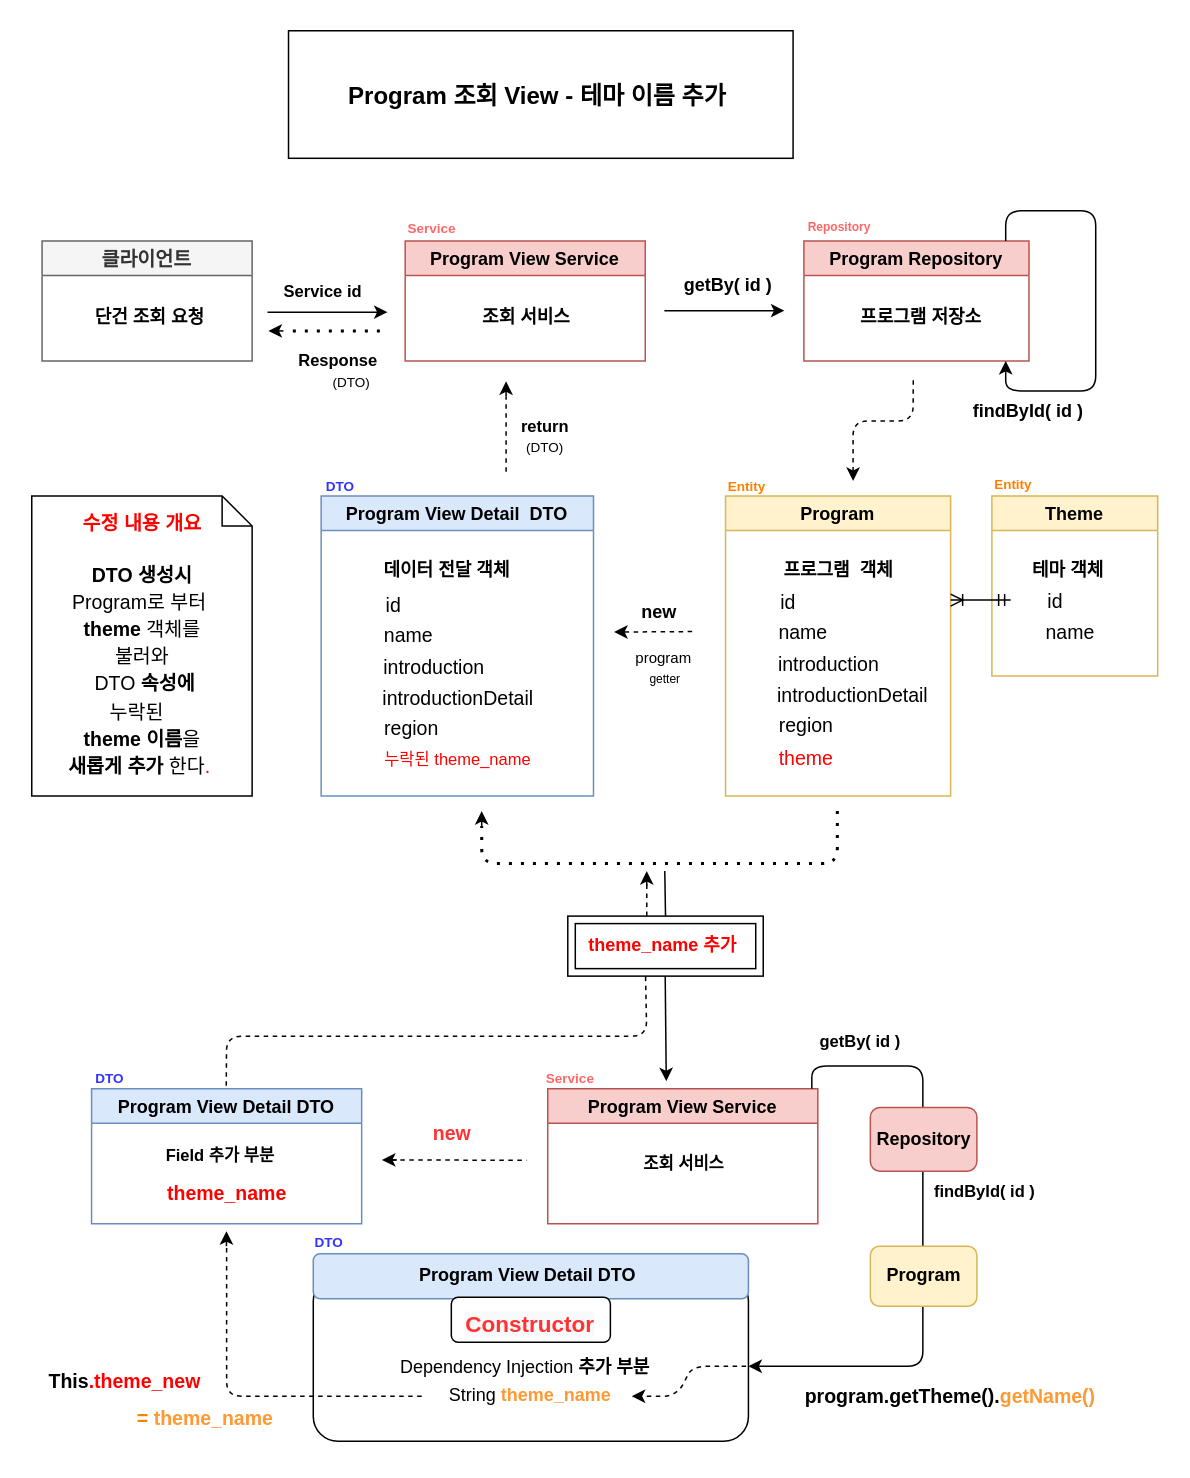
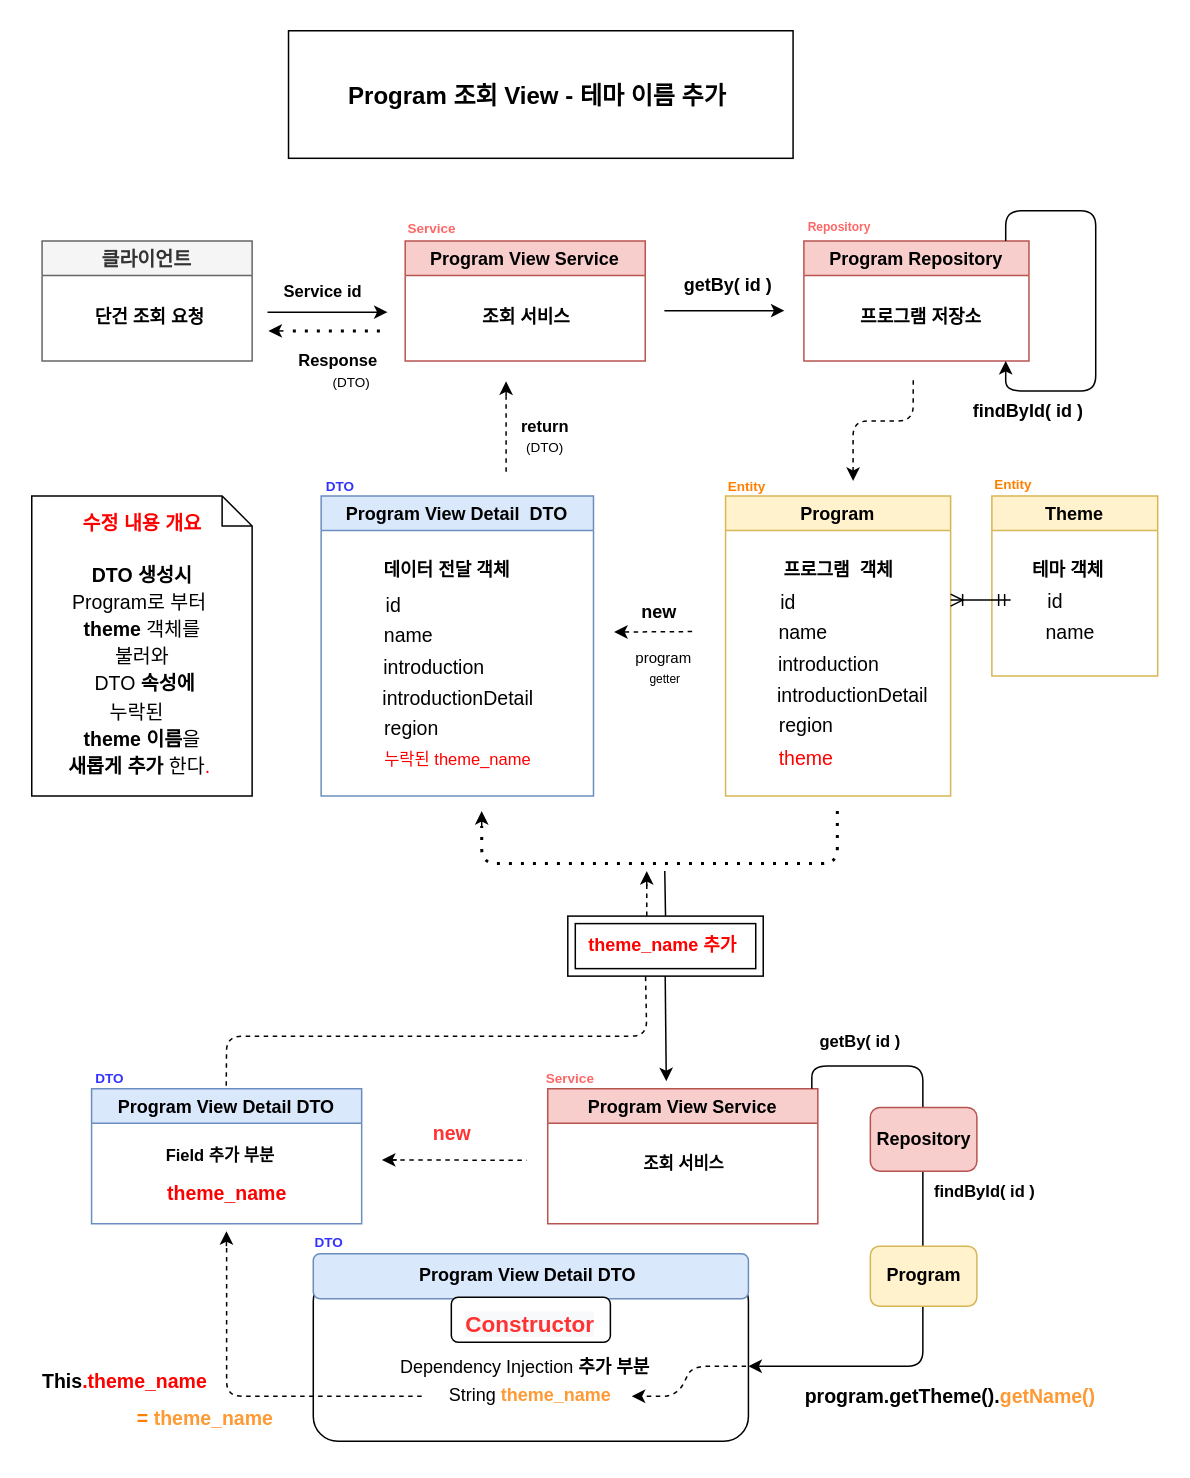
(131, 1381) -> (131, 1381)
